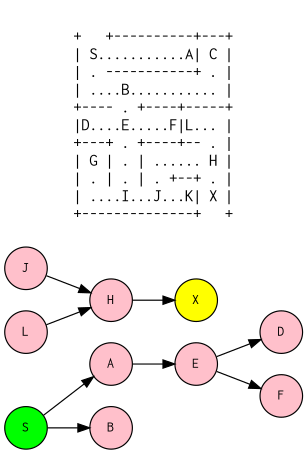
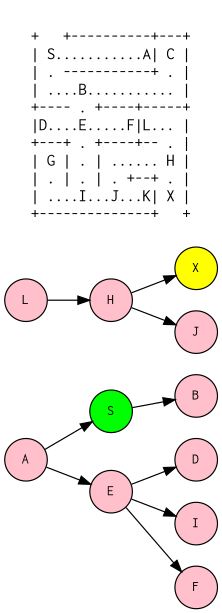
(63, 282) -> (148, 314)
(64, 400) -> (63, 439)
none -> (196, 524)
